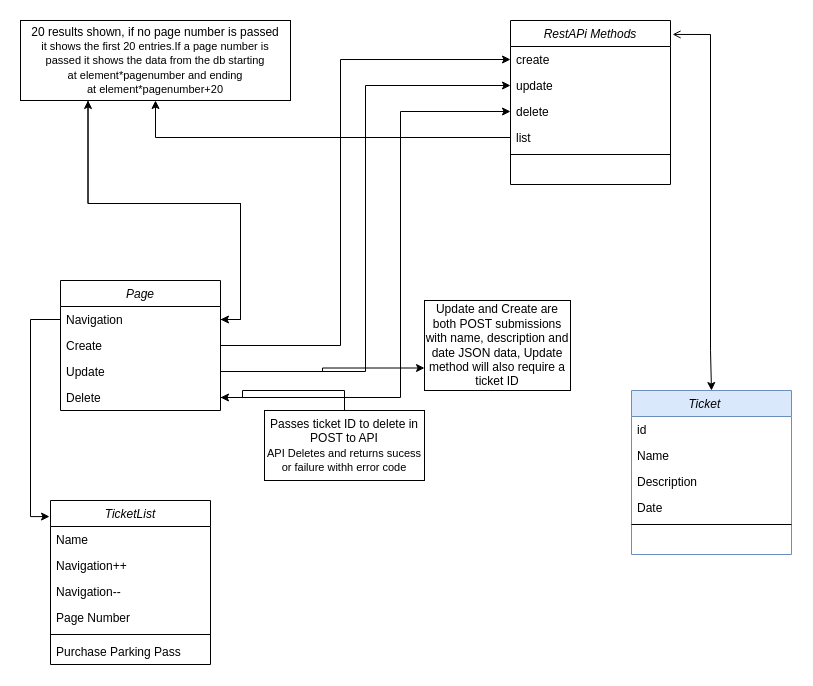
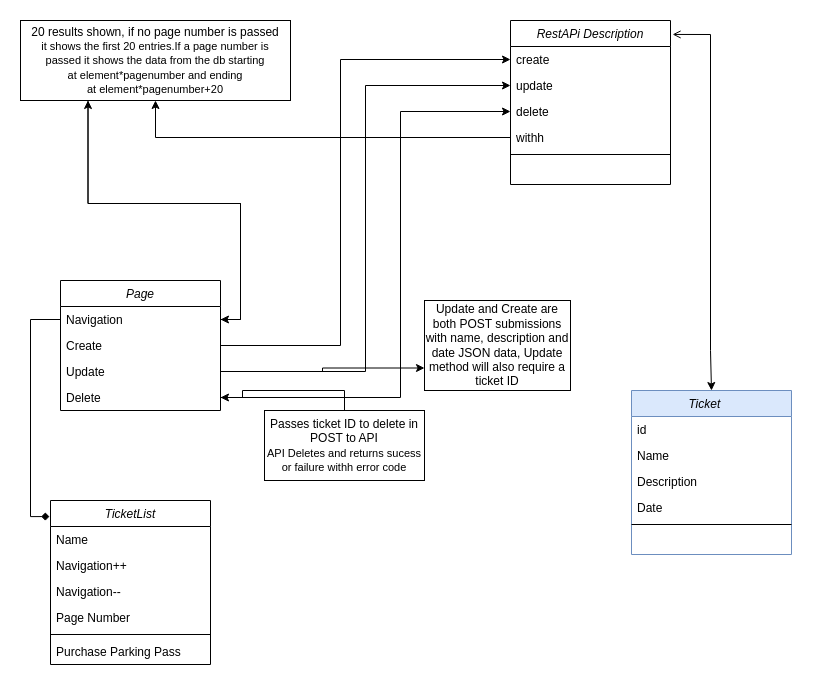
(590, 34) -> (590, 34)
(526, 138) -> (531, 138)
(41, 517) -> (40, 517)
